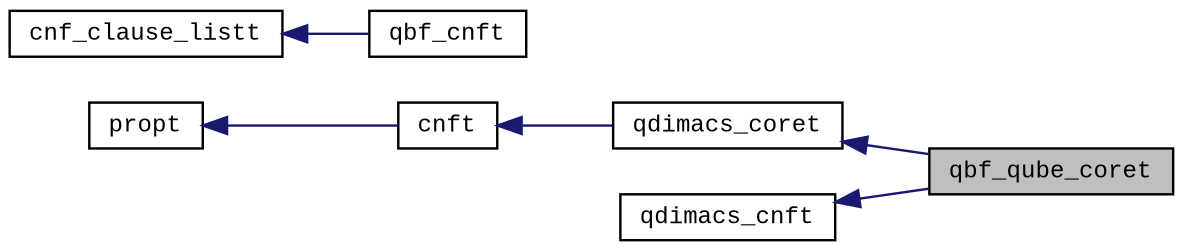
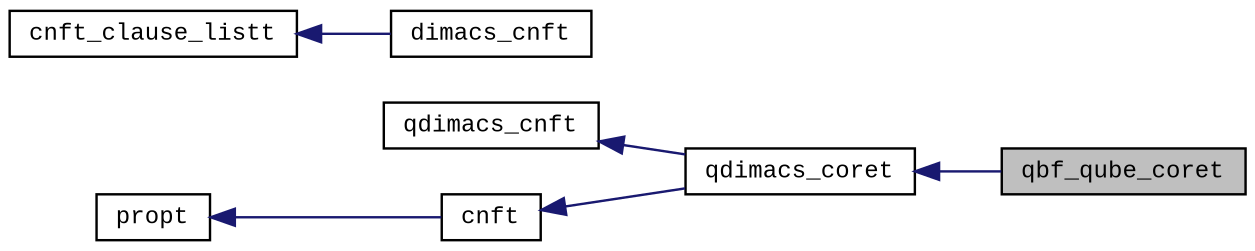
(146, 34) -> (153, 34)
(448, 34) -> (491, 34)
(894, 194) -> (654, 150)
